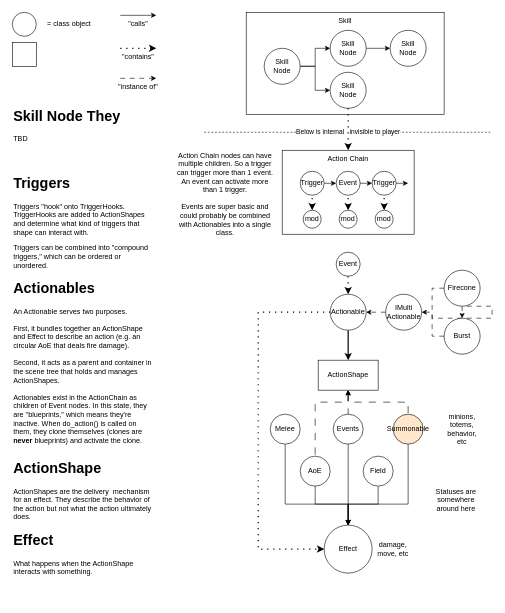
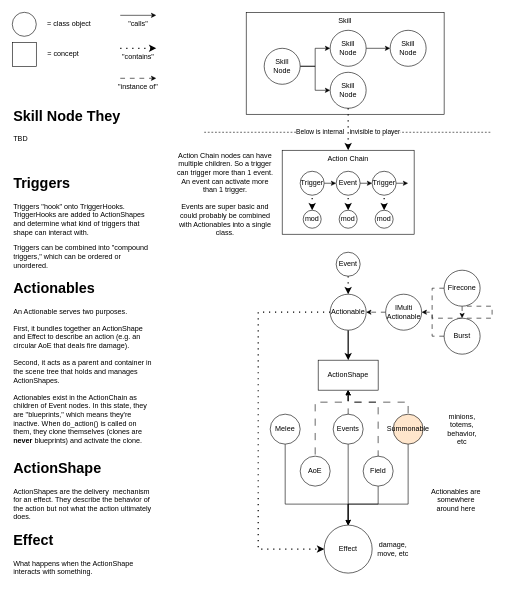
none -> (63, 54)
none -> (378, 430)
(315, 494) -> none
(456, 500) -> (456, 500)
